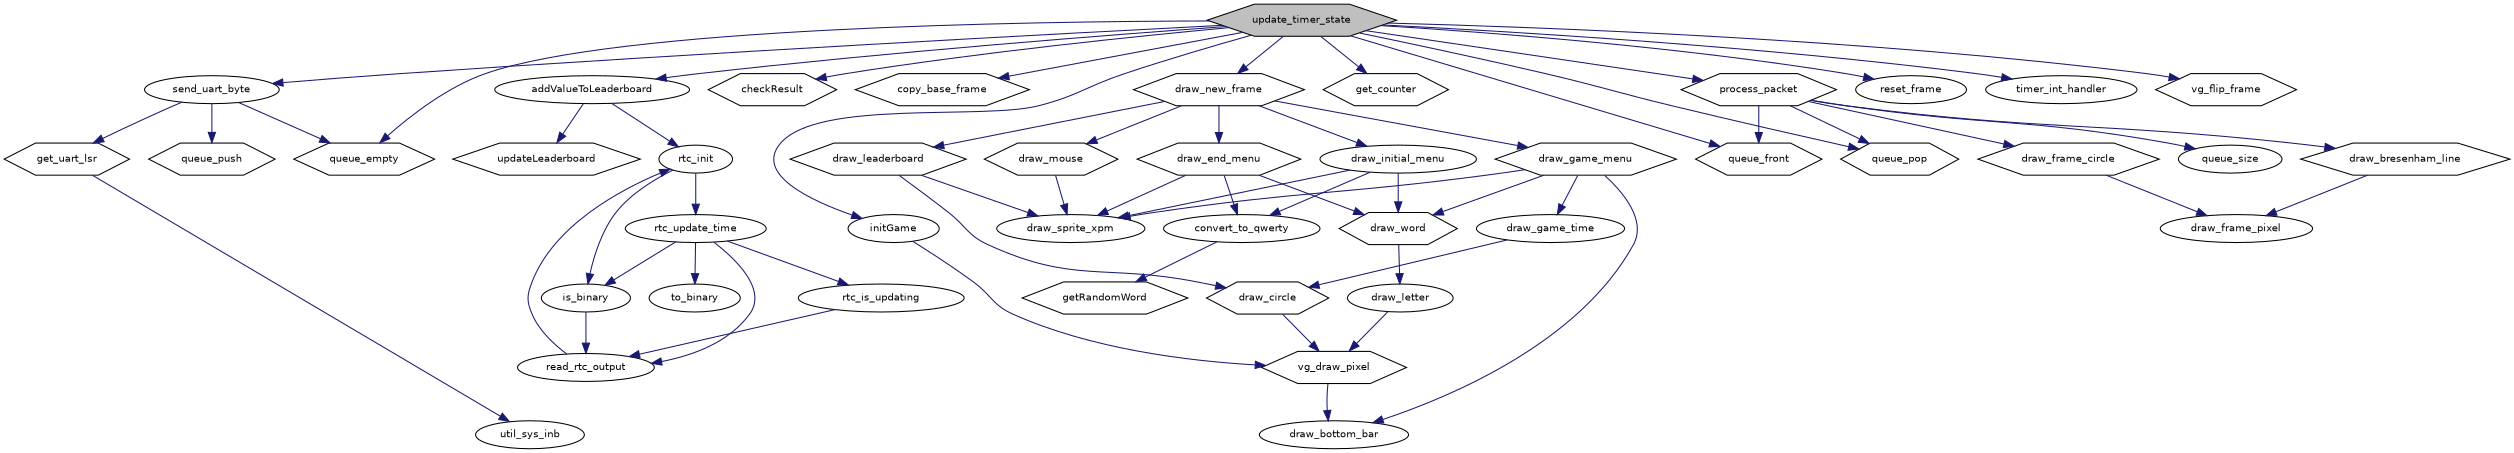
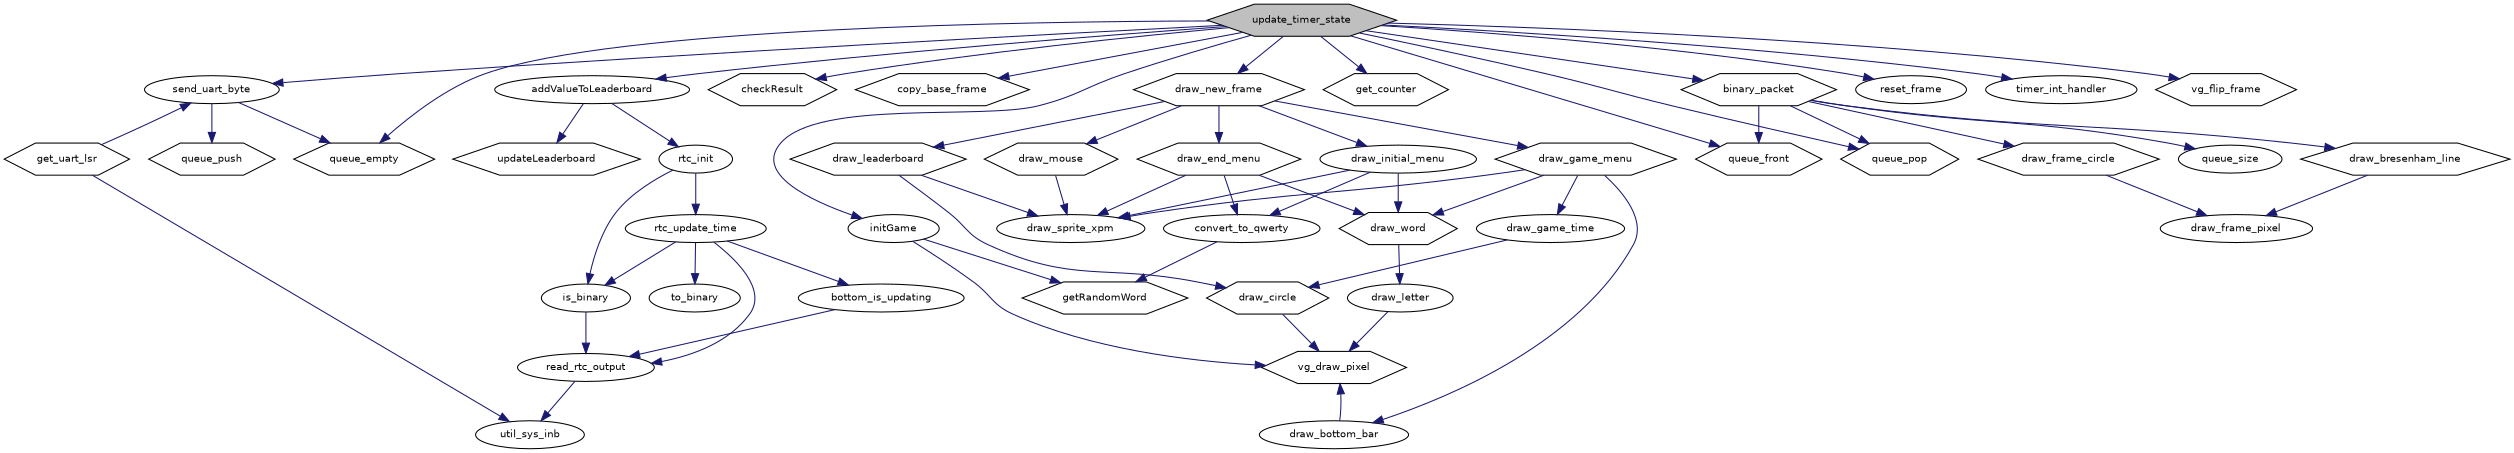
(1759, 90) -> (1759, 90)
(142, 120) -> (142, 127)
(554, 245) -> (561, 397)
none -> (987, 259)
(881, 298) -> (881, 298)
(1327, 397) -> (1341, 408)
